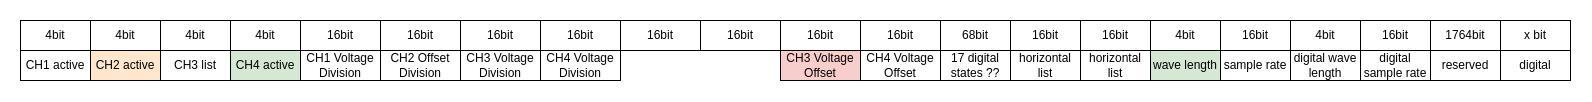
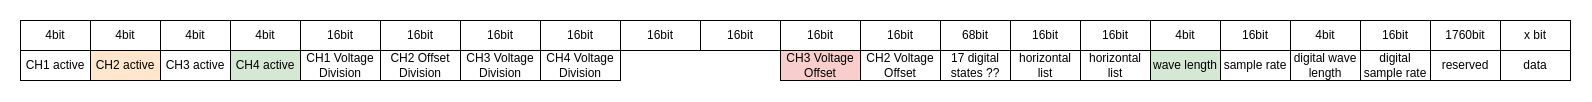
(1466, 36) -> (1466, 36)
(196, 66) -> (196, 66)
(901, 66) -> (901, 66)
(1536, 66) -> (1536, 66)
